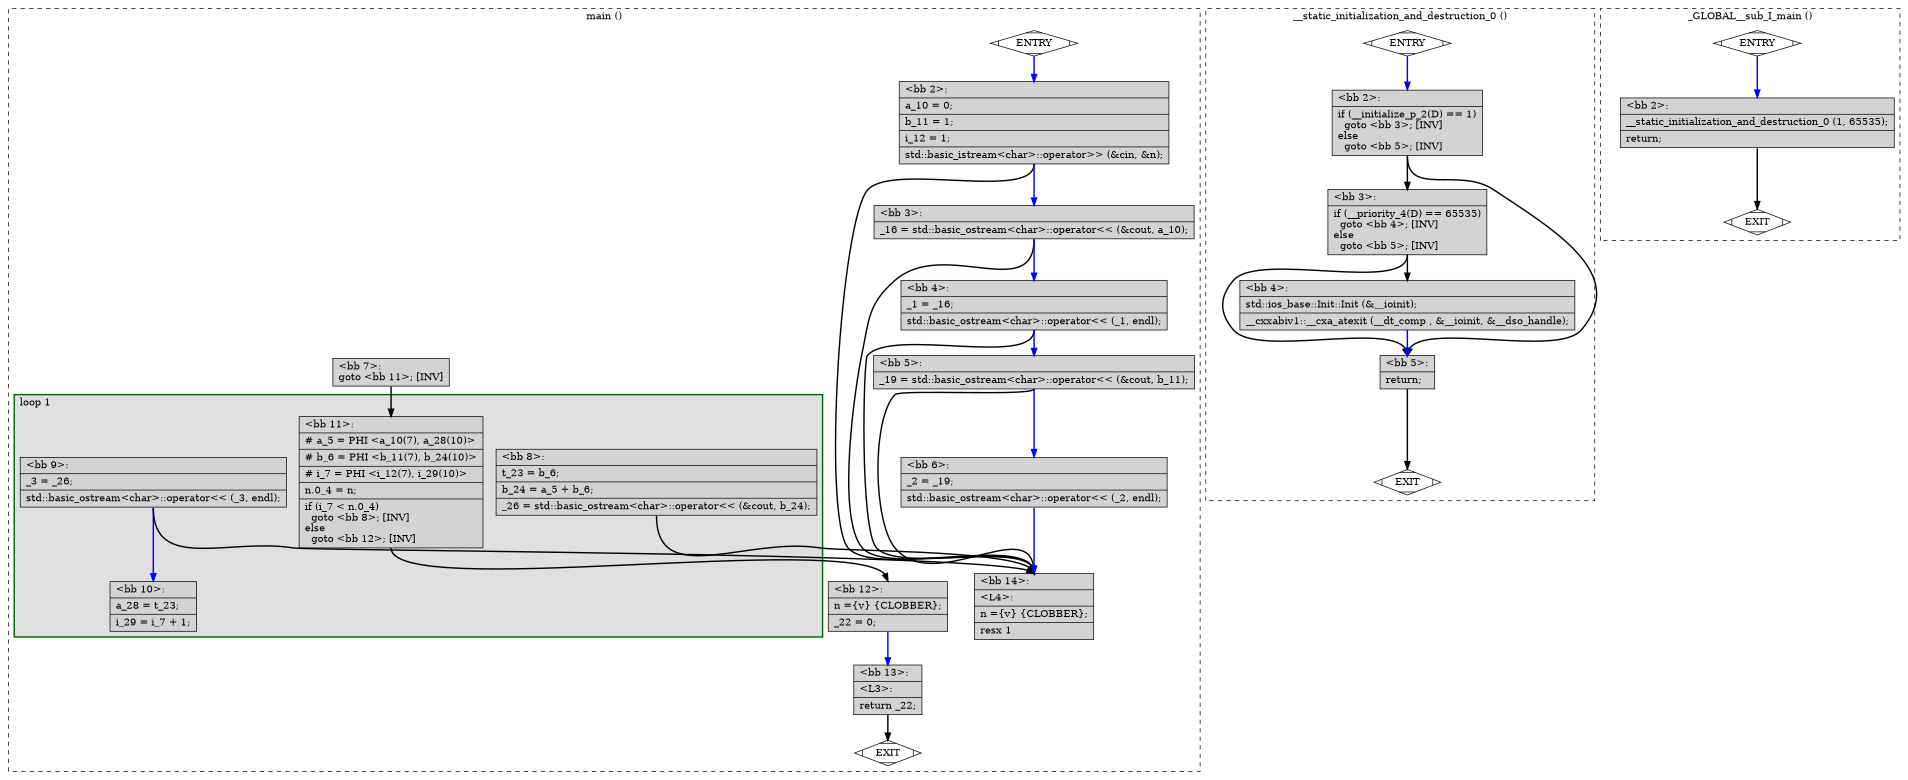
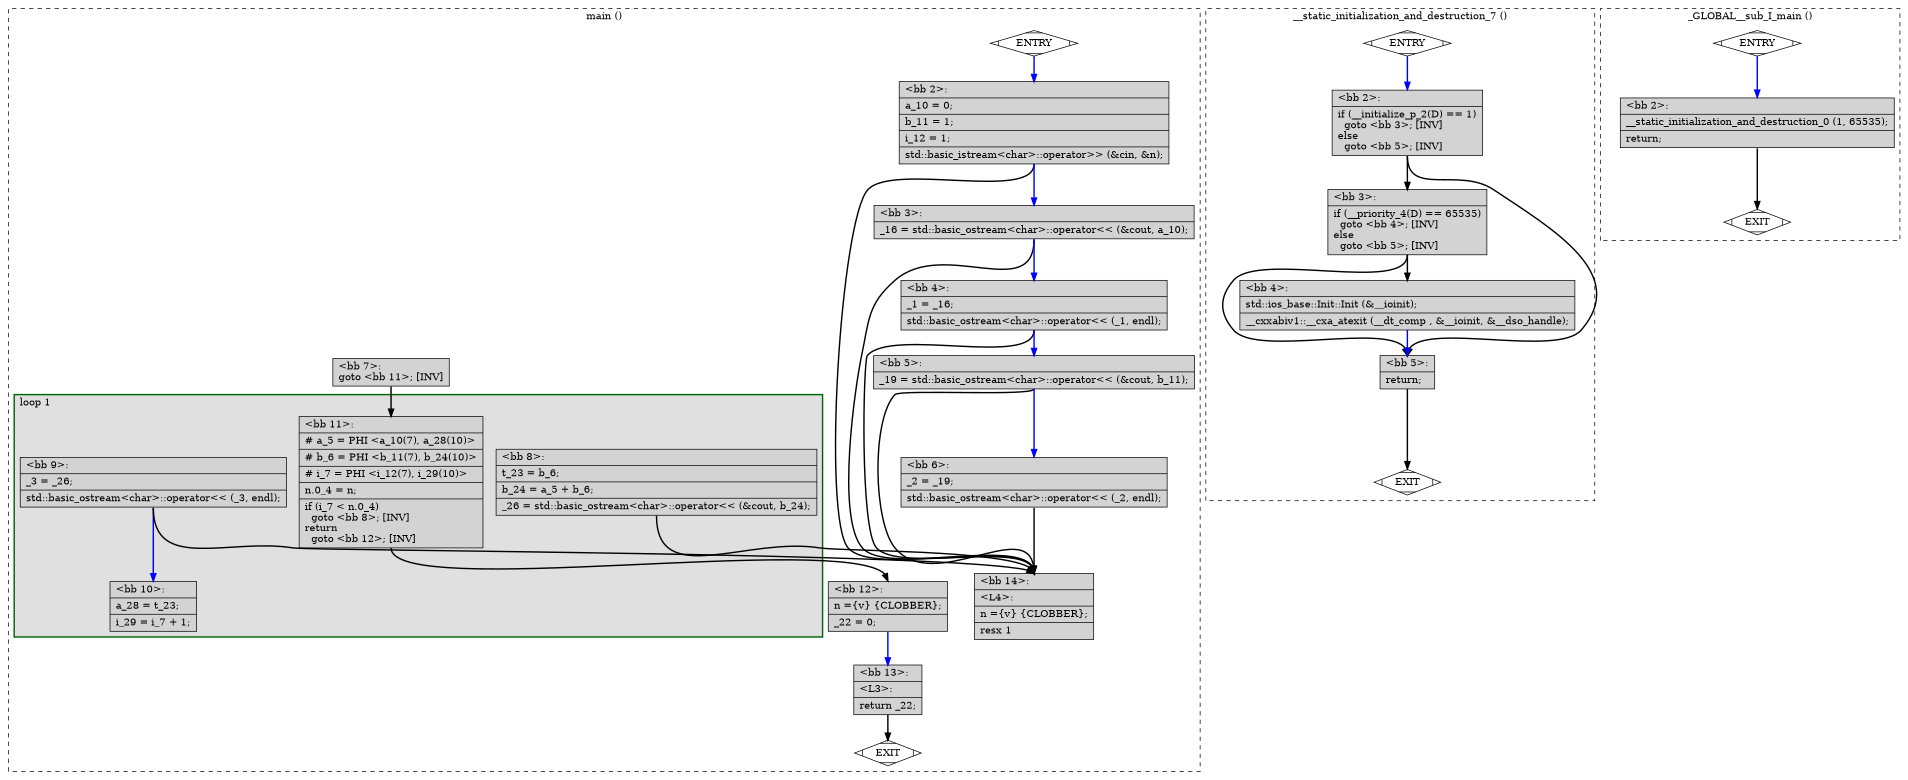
(1400, 17) -> (1400, 17)
(315, 528) -> (321, 528)
(1034, 537) -> (1034, 537)
